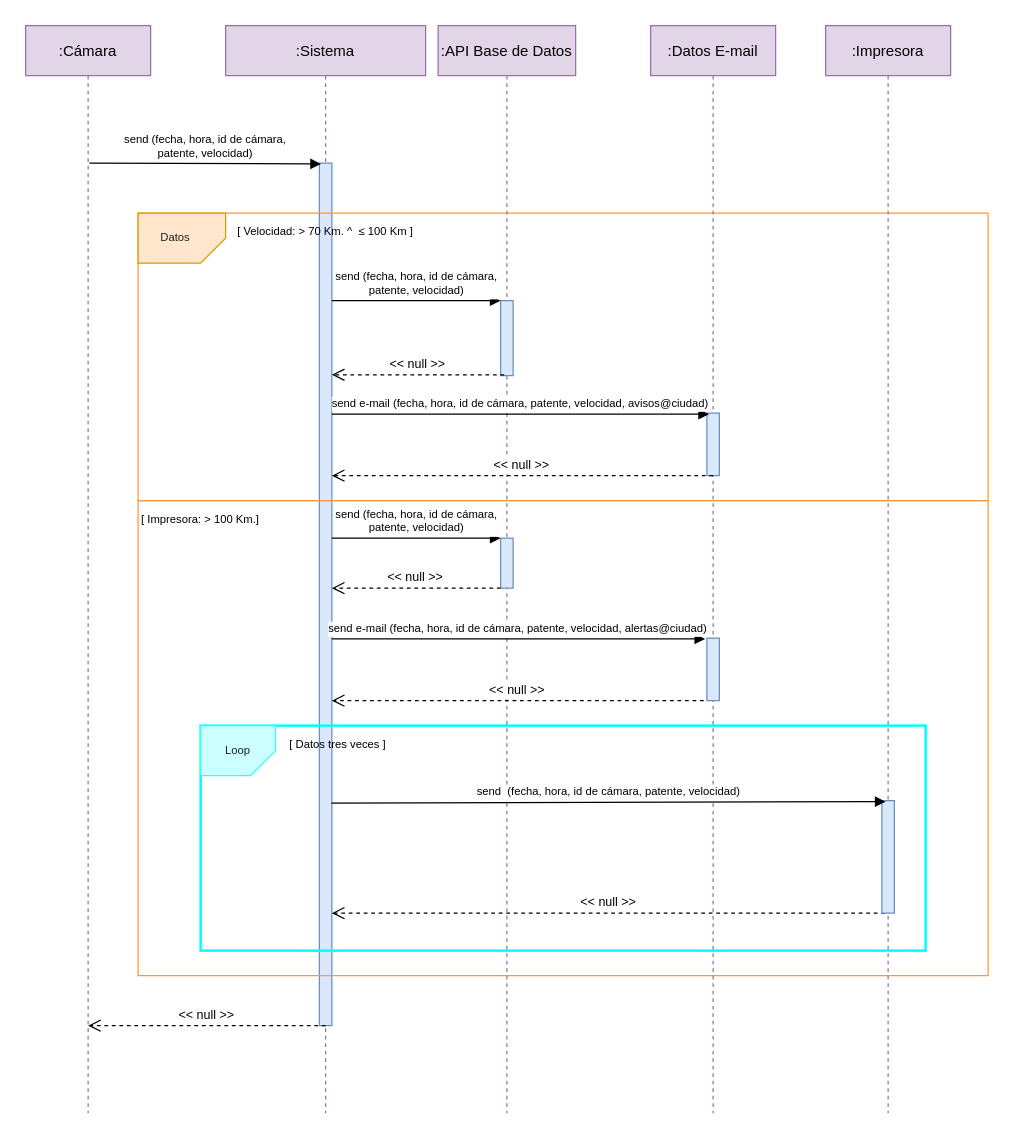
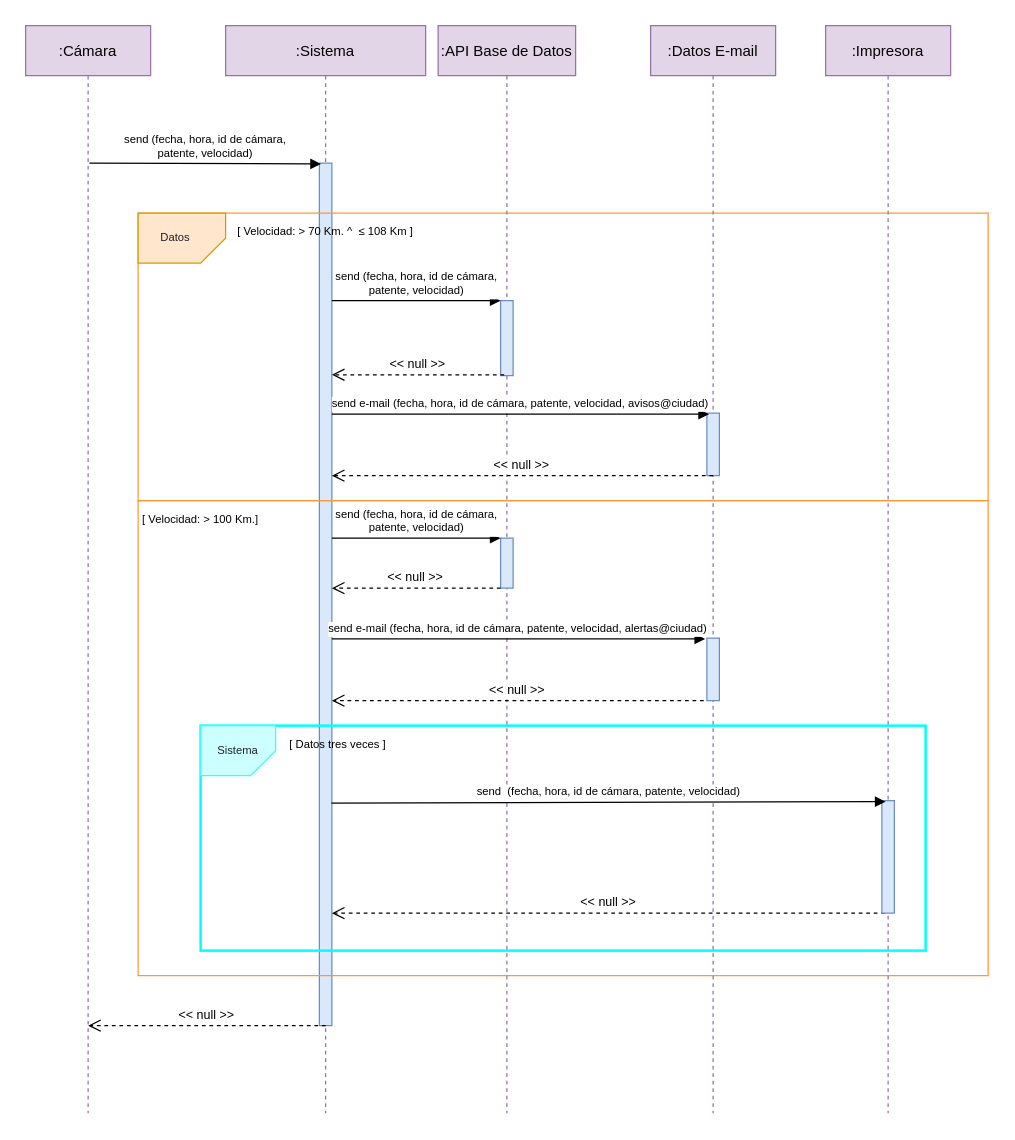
(326, 232) -> (326, 232)
(201, 519) -> (201, 519)
(238, 751) -> (238, 751)
